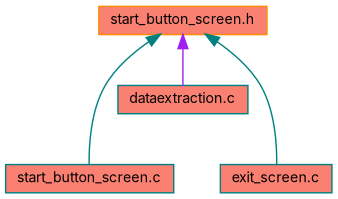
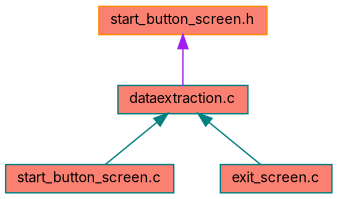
(101, 94) -> (131, 144)
(265, 94) -> (235, 144)
